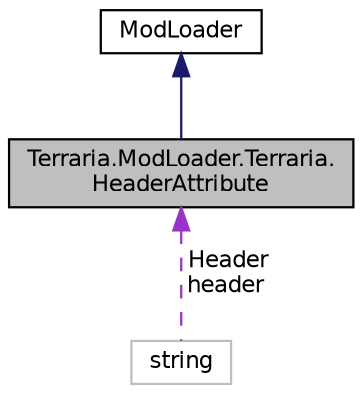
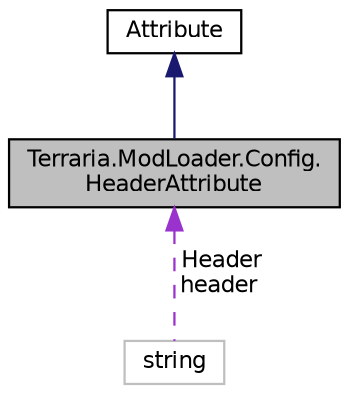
(181, 32) -> (174, 32)
(181, 173) -> (174, 173)
